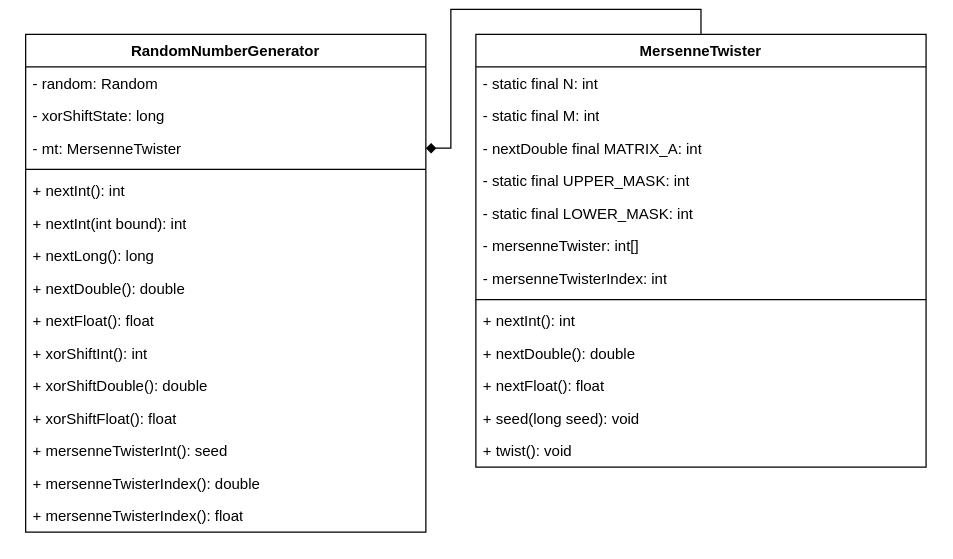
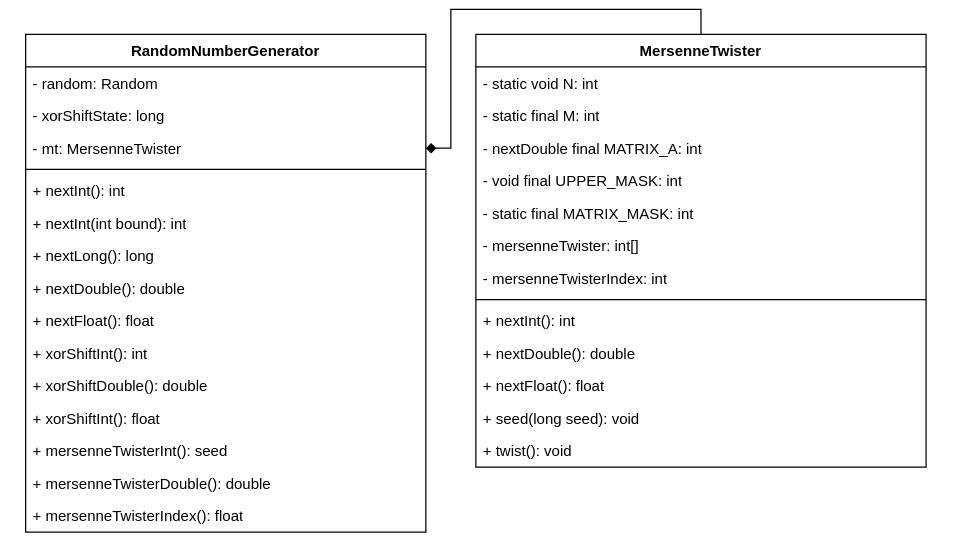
(554, 85) -> (552, 85)
(592, 182) -> (583, 182)
(592, 215) -> (596, 215)
(122, 420) -> (116, 420)
(158, 485) -> (160, 485)
